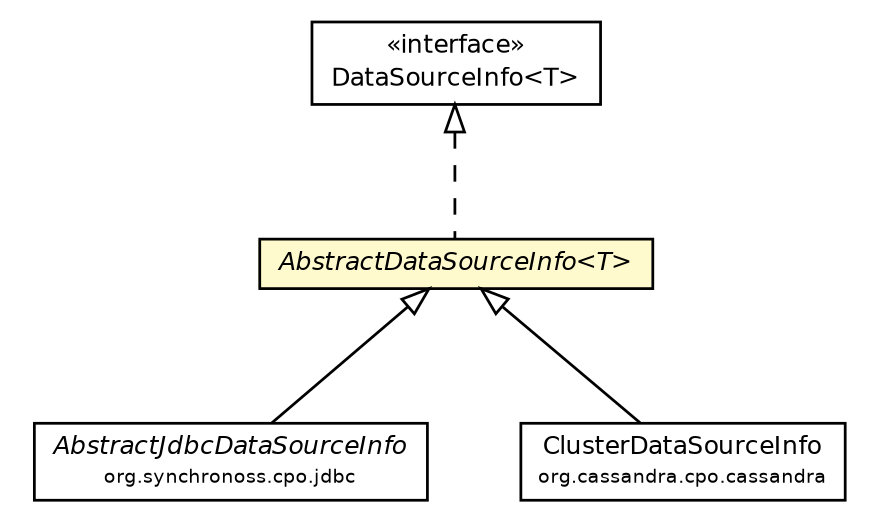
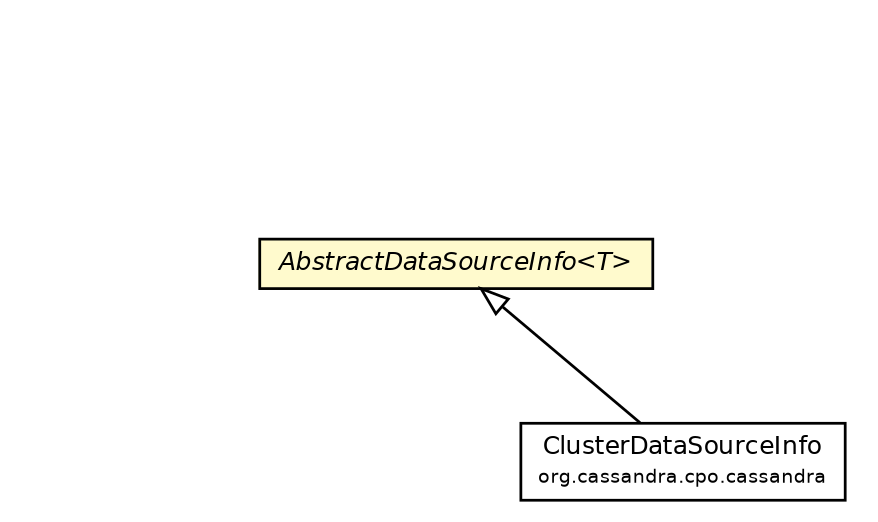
(455, 63) -> none
(230, 462) -> none
